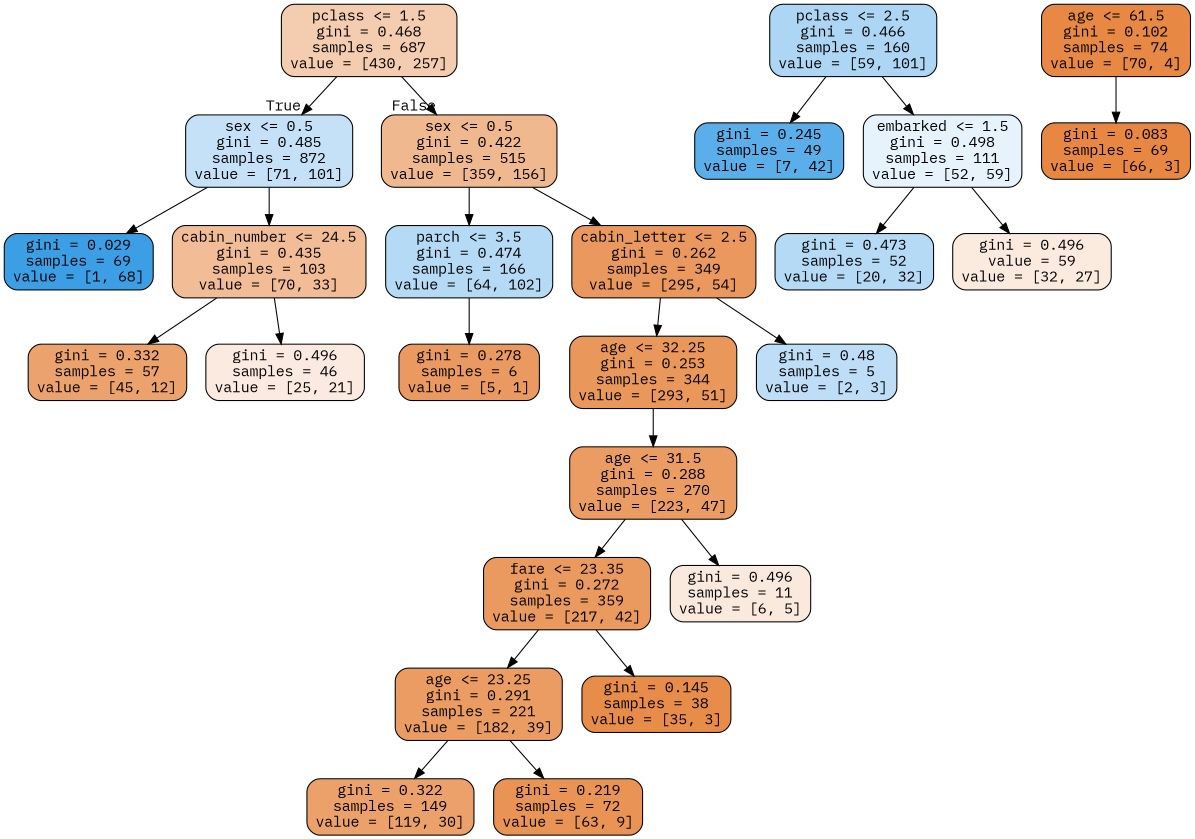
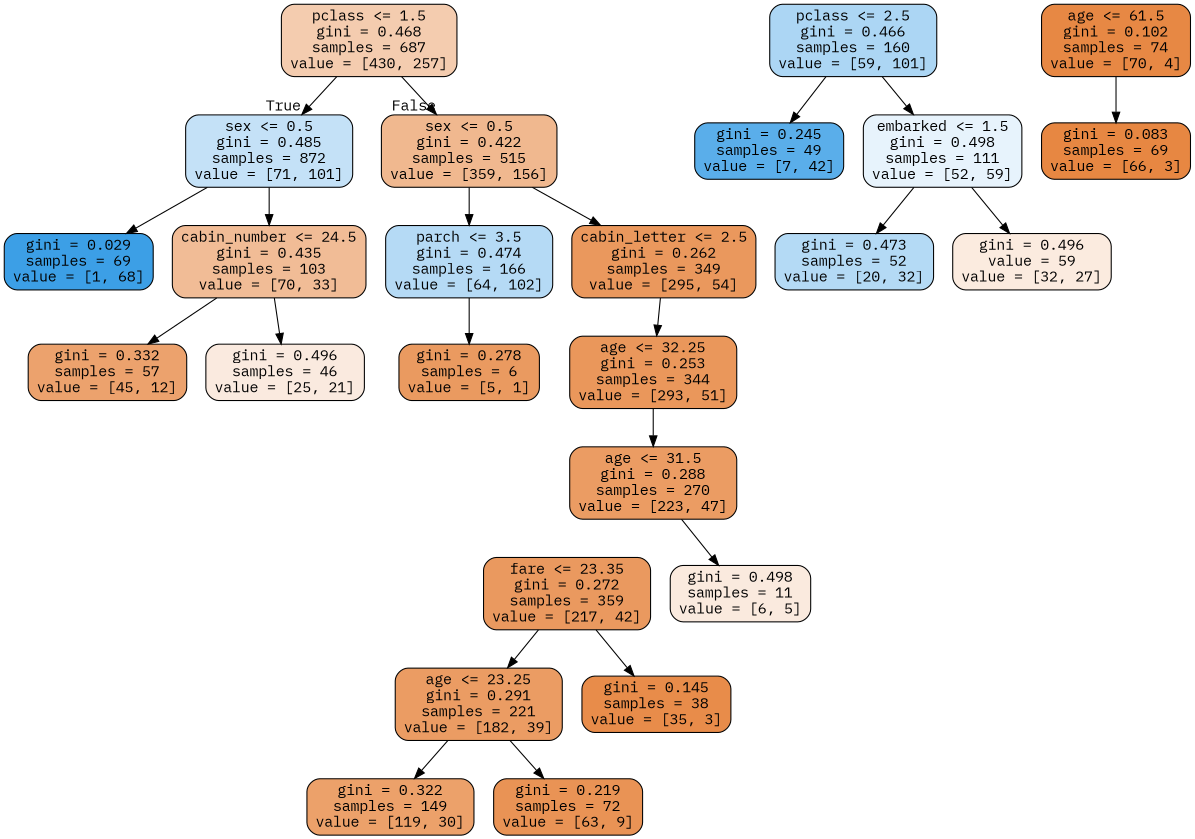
(827, 372) -> none
(614, 534) -> none
(740, 594) -> (740, 594)
